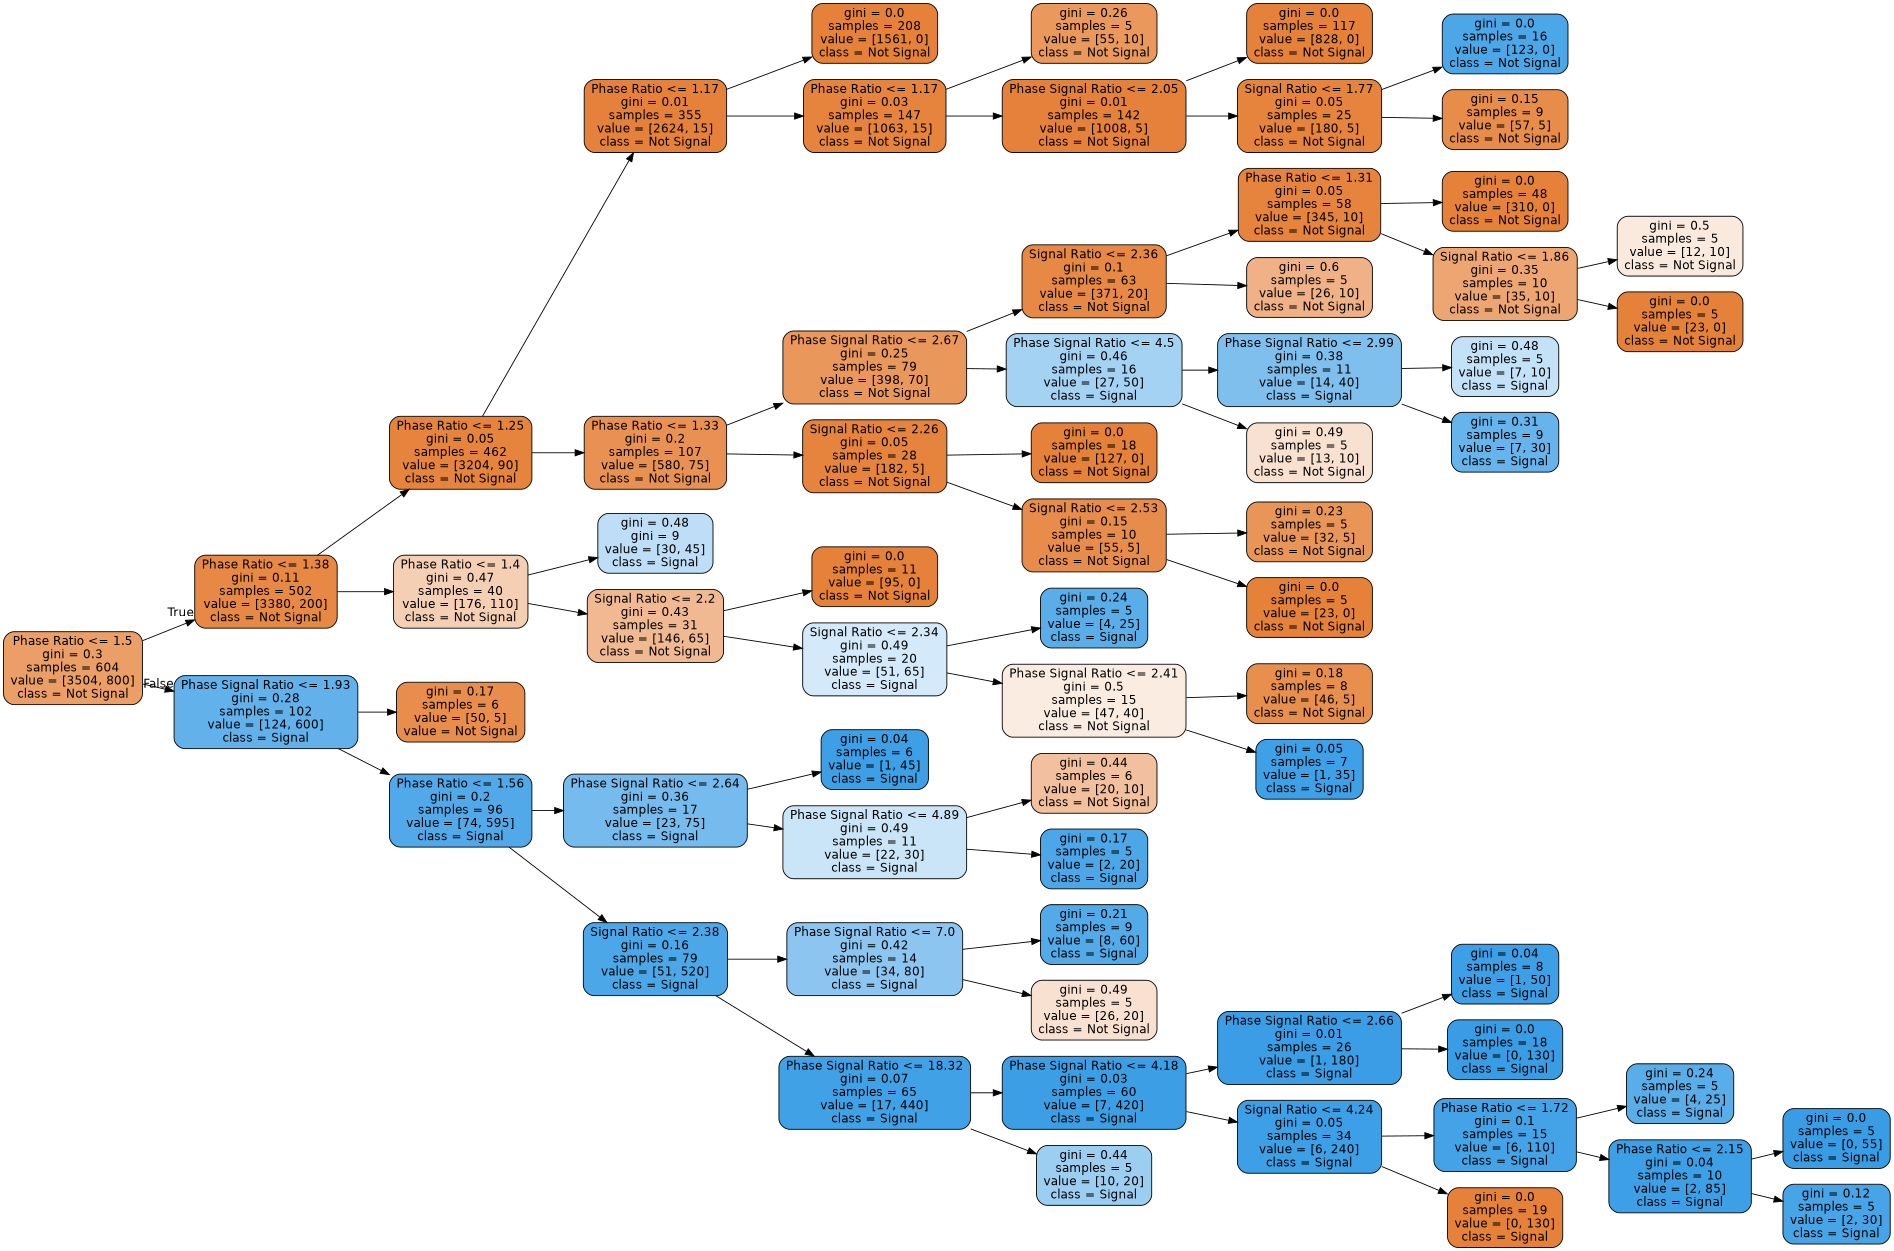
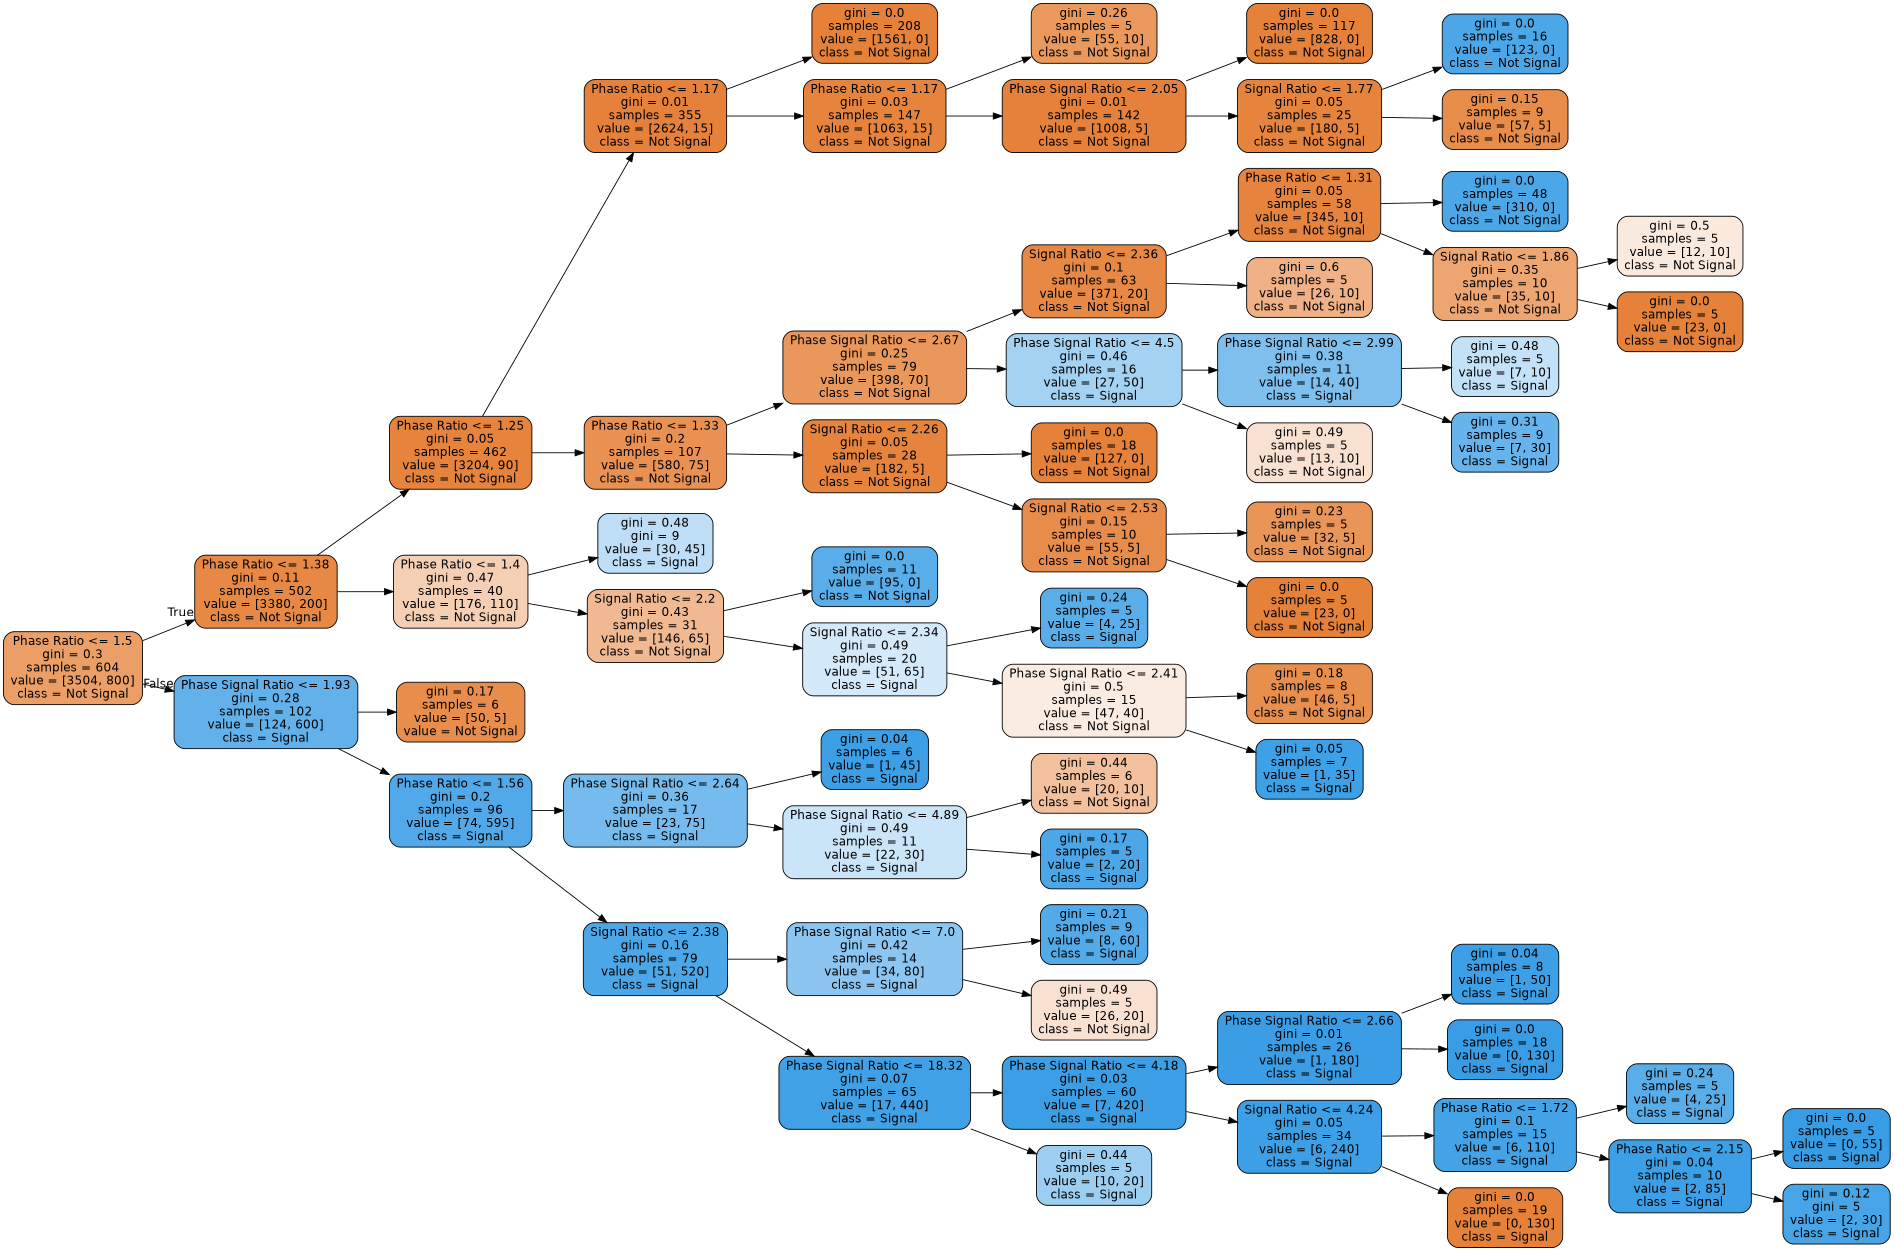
(1505, 201) -> (1505, 201)
(875, 577) -> (875, 577)
(1837, 1214) -> (1837, 1214)
